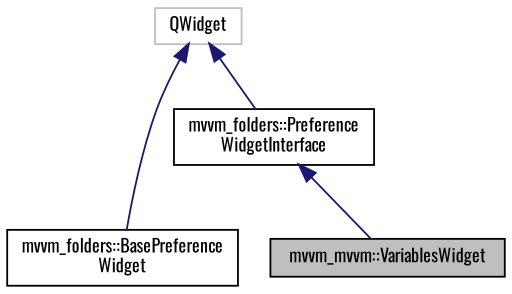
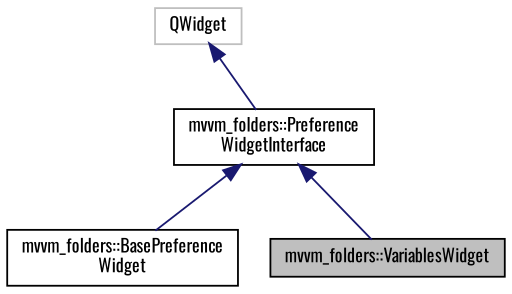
(146, 143) -> (191, 203)
(388, 258) -> (388, 258)
